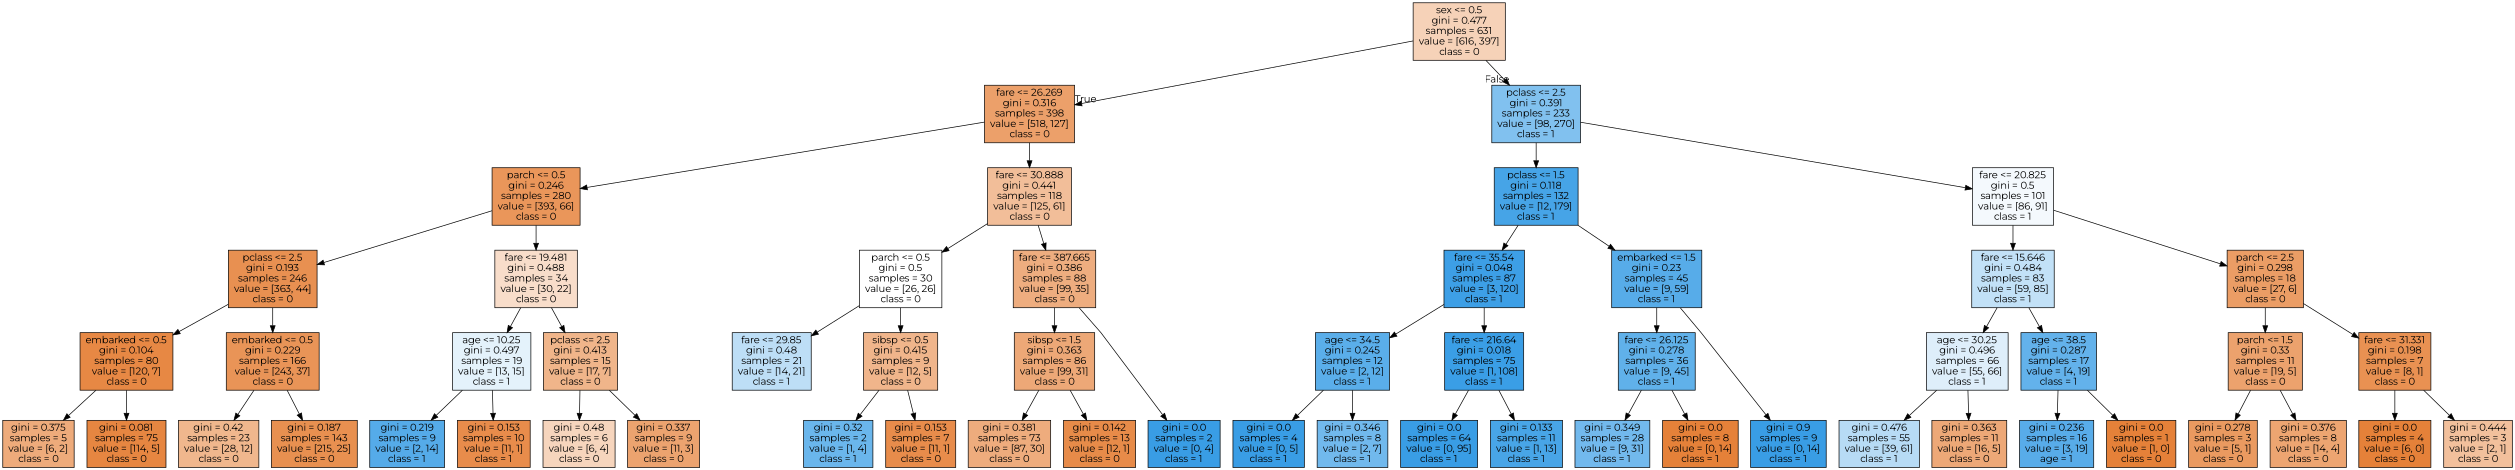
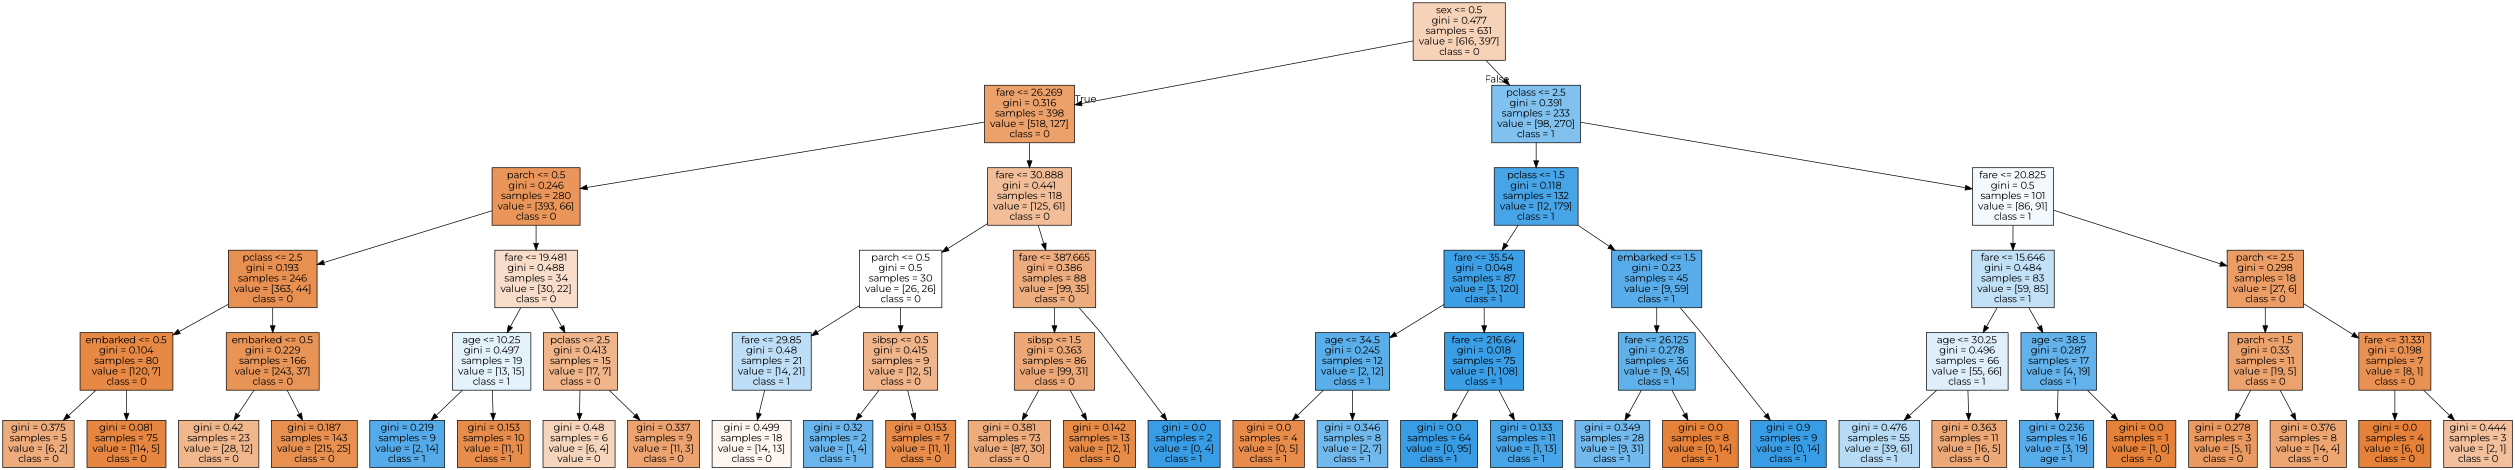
(579, 444) -> (579, 444)
none -> (752, 444)
(1269, 444) -> (1269, 444)
